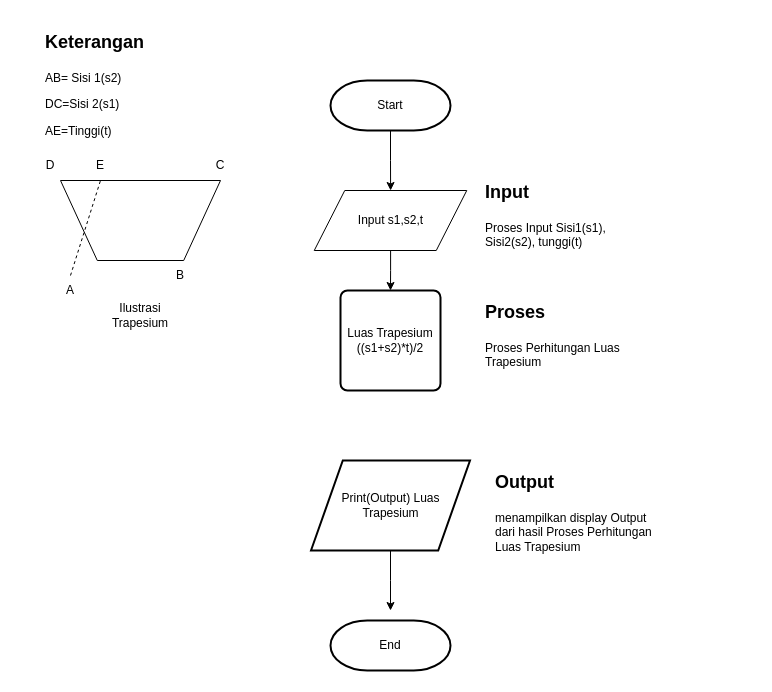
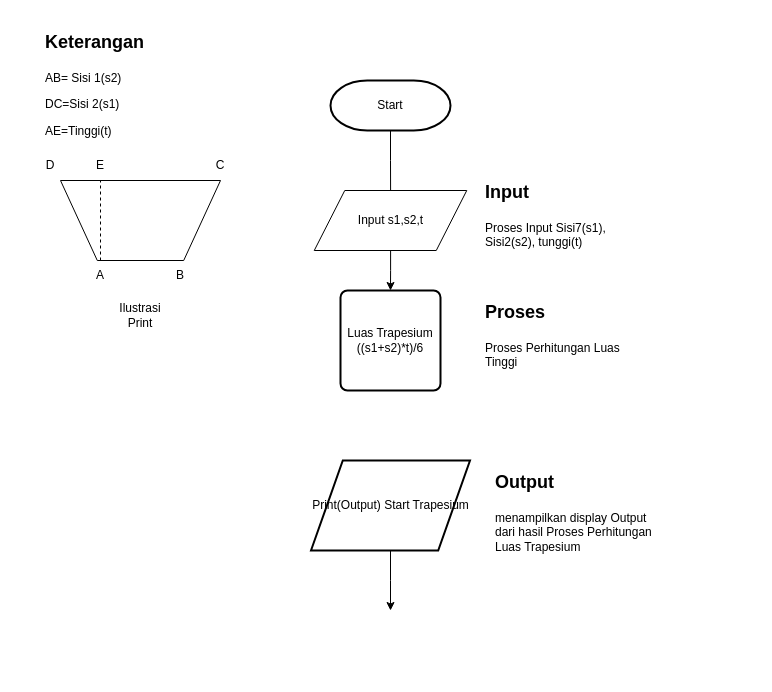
(391, 182) -> (391, 184)
(567, 182) -> (567, 182)
(71, 291) -> (101, 276)
(567, 302) -> (567, 302)
(141, 316) -> (141, 316)
(391, 341) -> (391, 341)
(391, 506) -> (391, 506)
(391, 646) -> none
